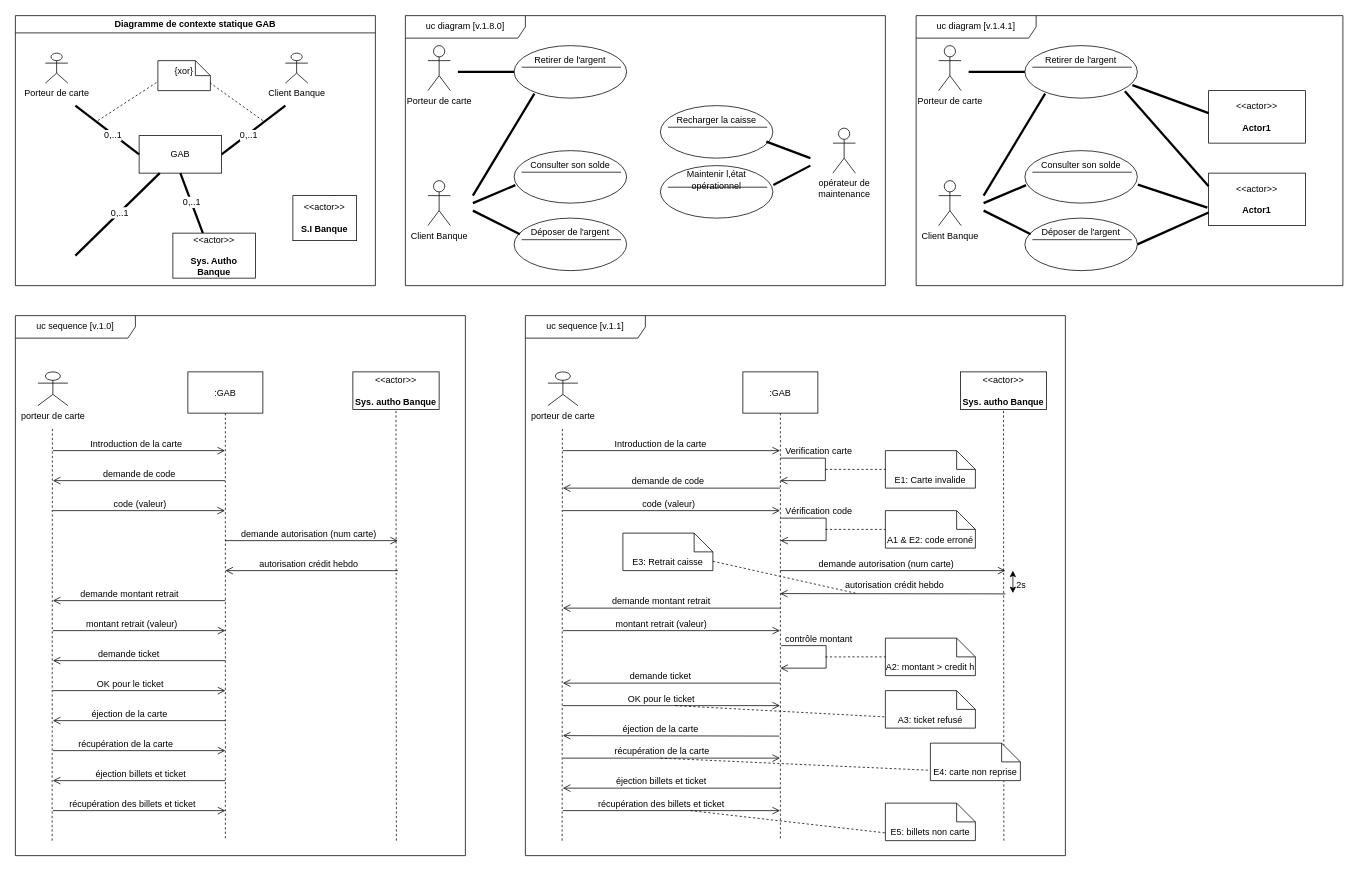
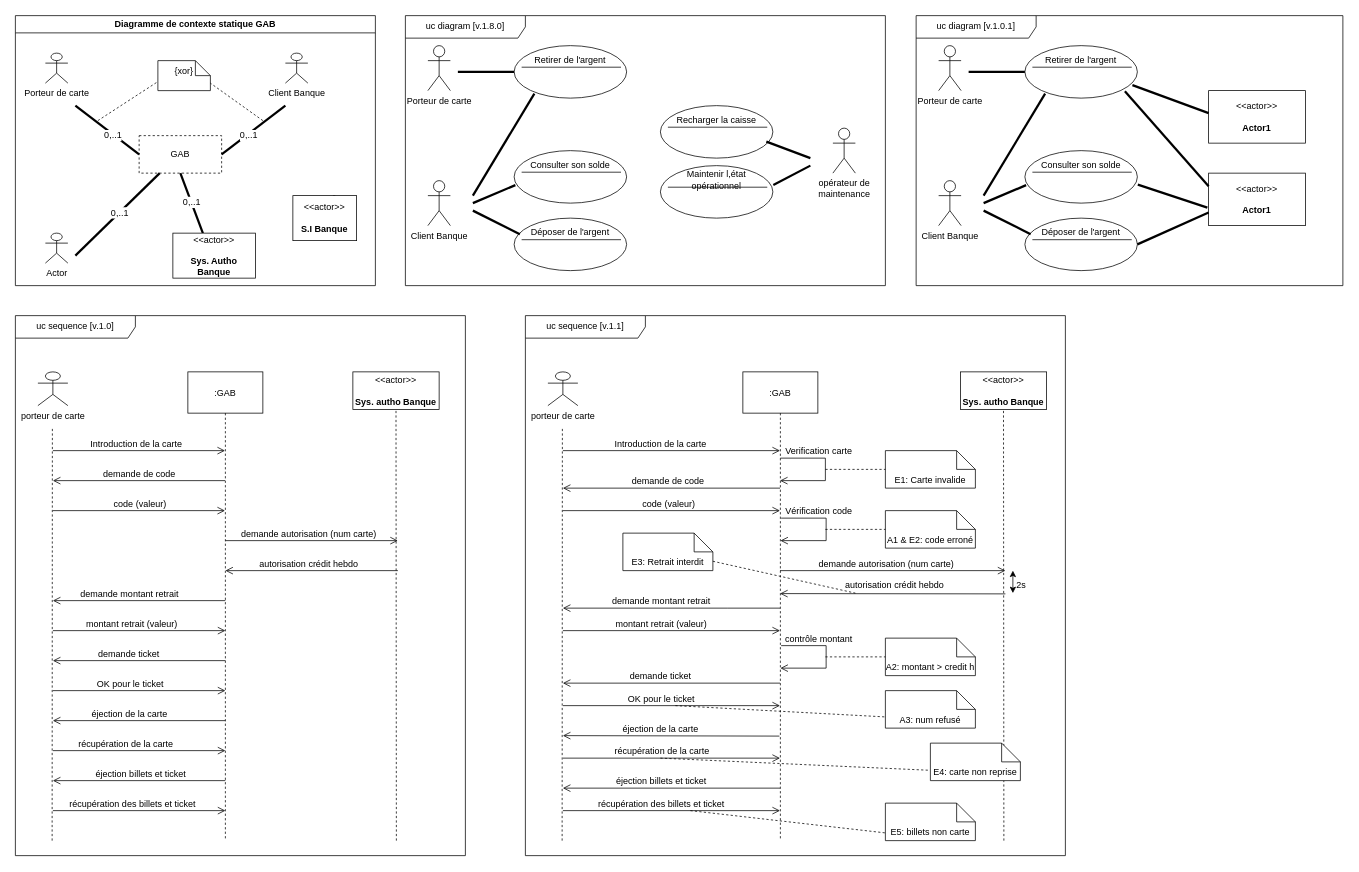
(976, 26) -> (976, 26)
(180, 154) -> (180, 154)
none -> (57, 248)
(668, 562) -> (668, 562)
(930, 720) -> (930, 720)
